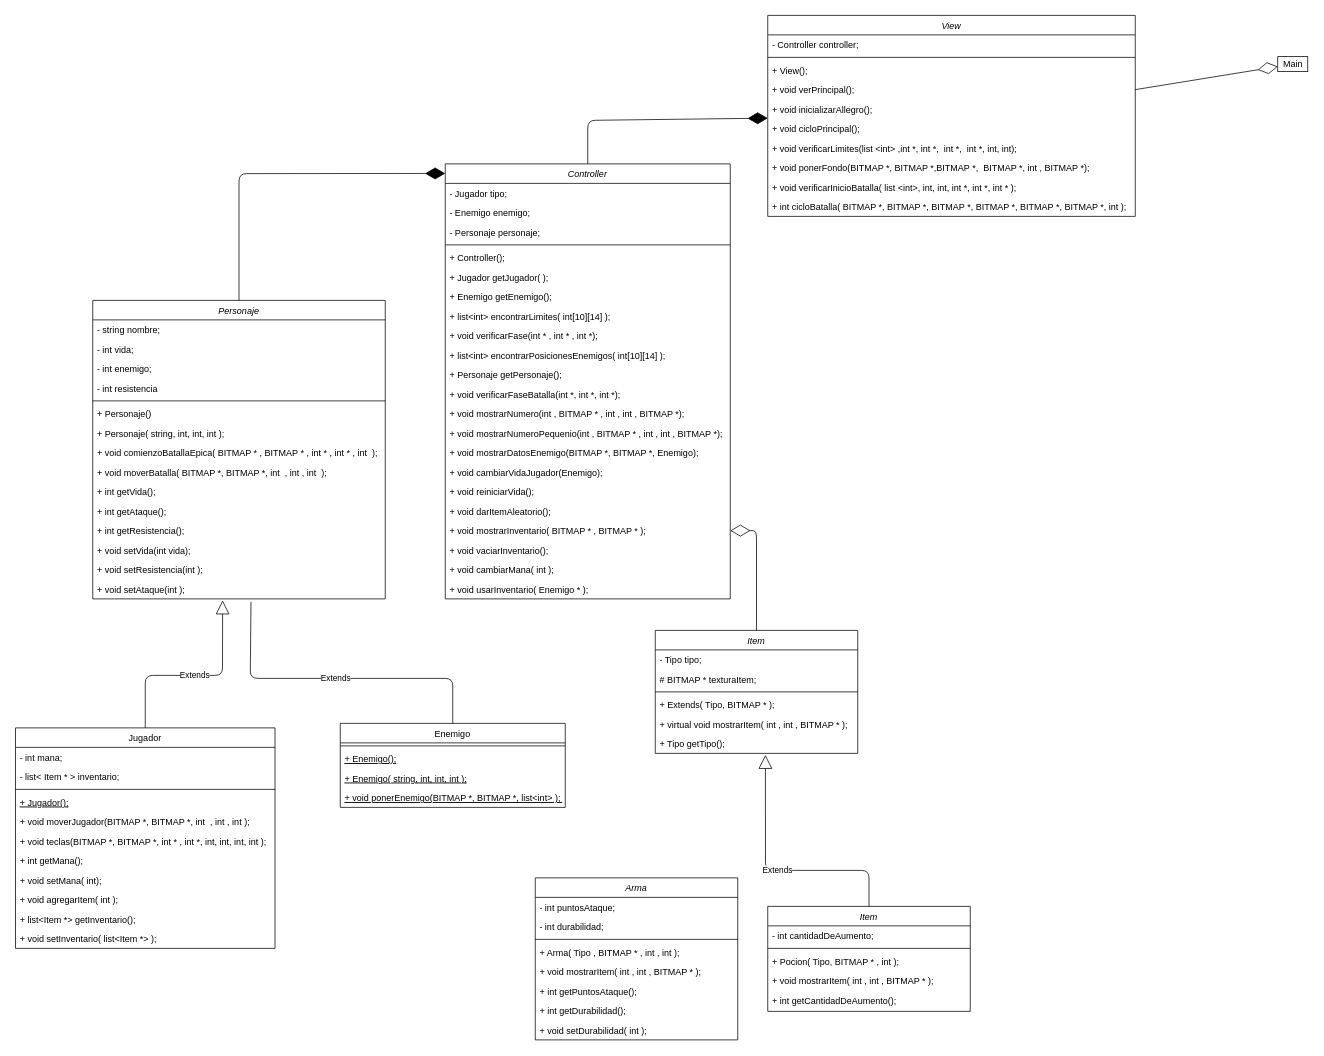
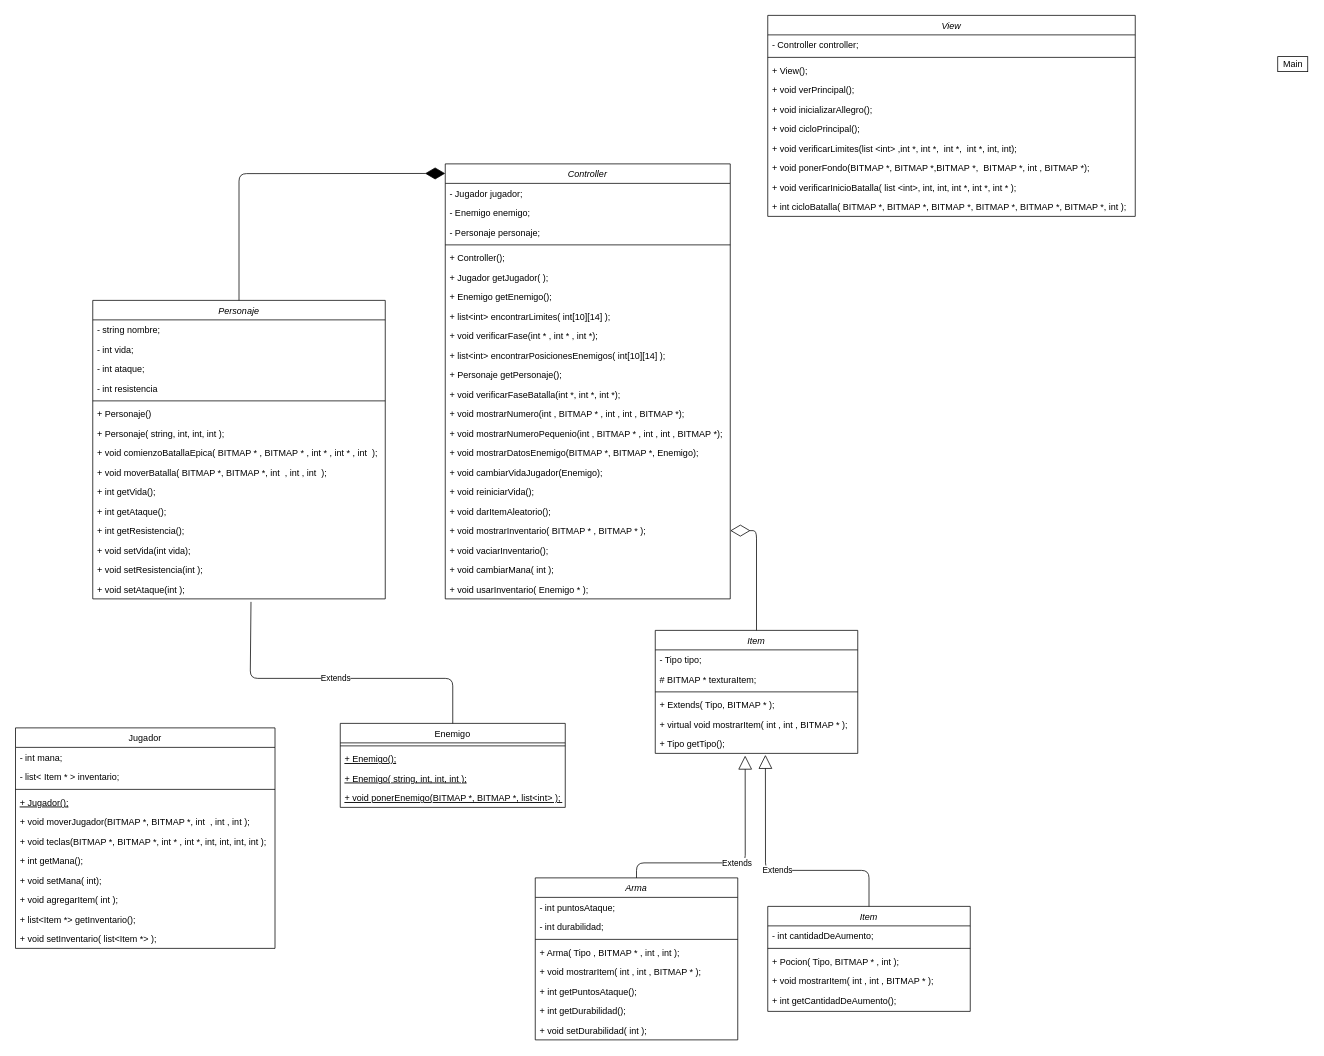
(1198, 79) -> none
(588, 136) -> none
(482, 194) -> (491, 194)
(126, 369) -> (125, 369)
(188, 675) -> none
none -> (745, 825)
